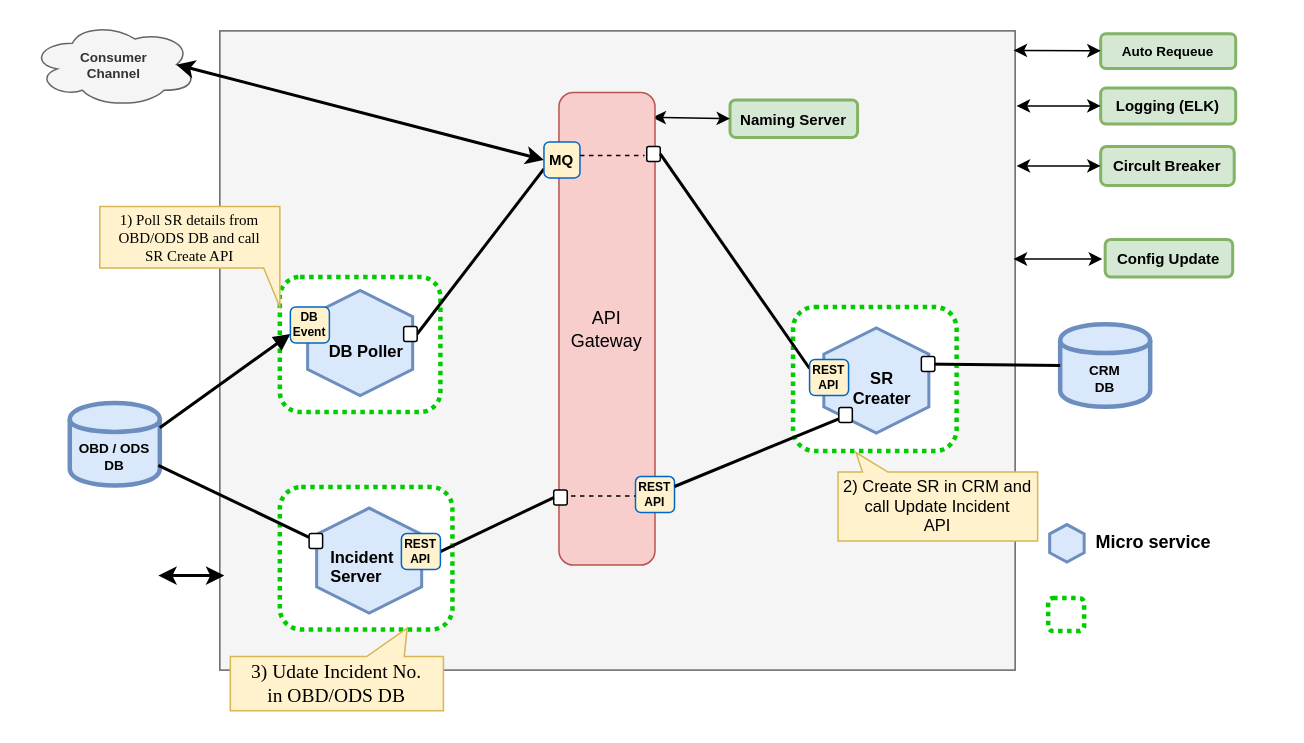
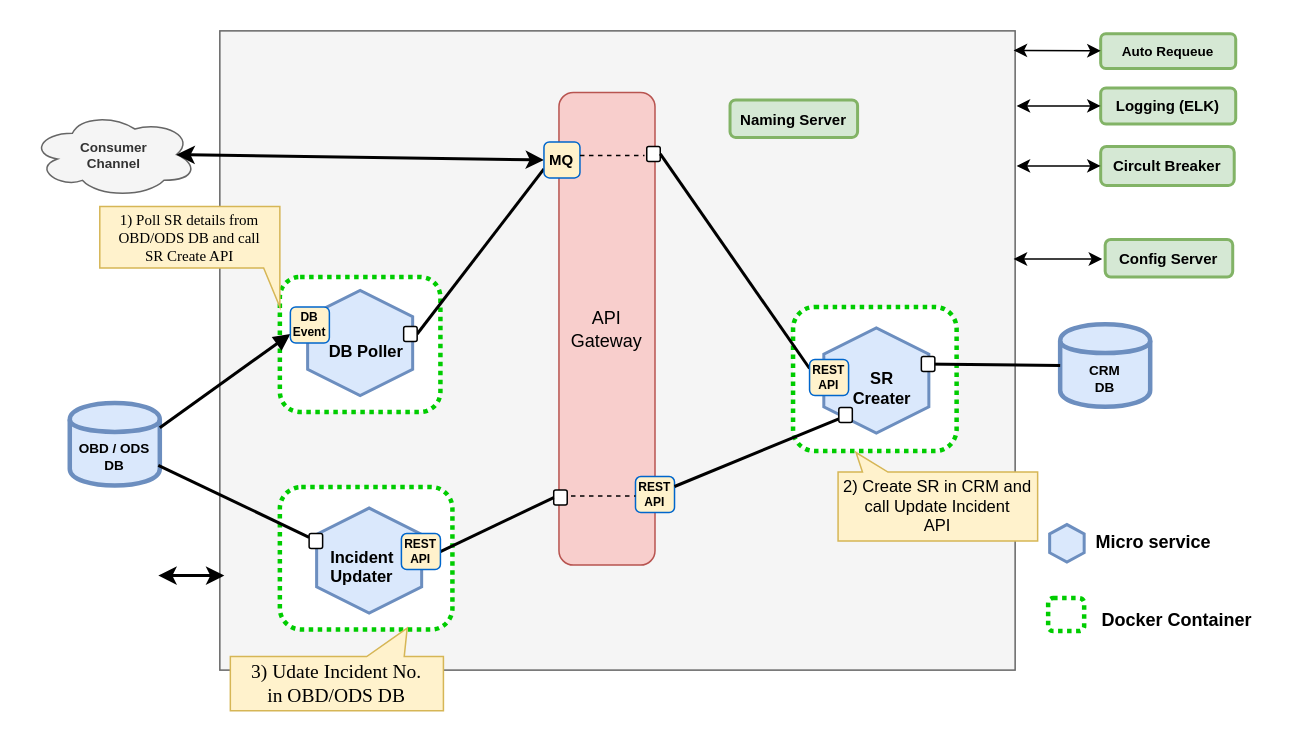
(114, 65) -> (114, 155)
(691, 118) -> none
(1169, 259) -> (1169, 259)
(359, 564) -> (359, 564)
none -> (1185, 616)
